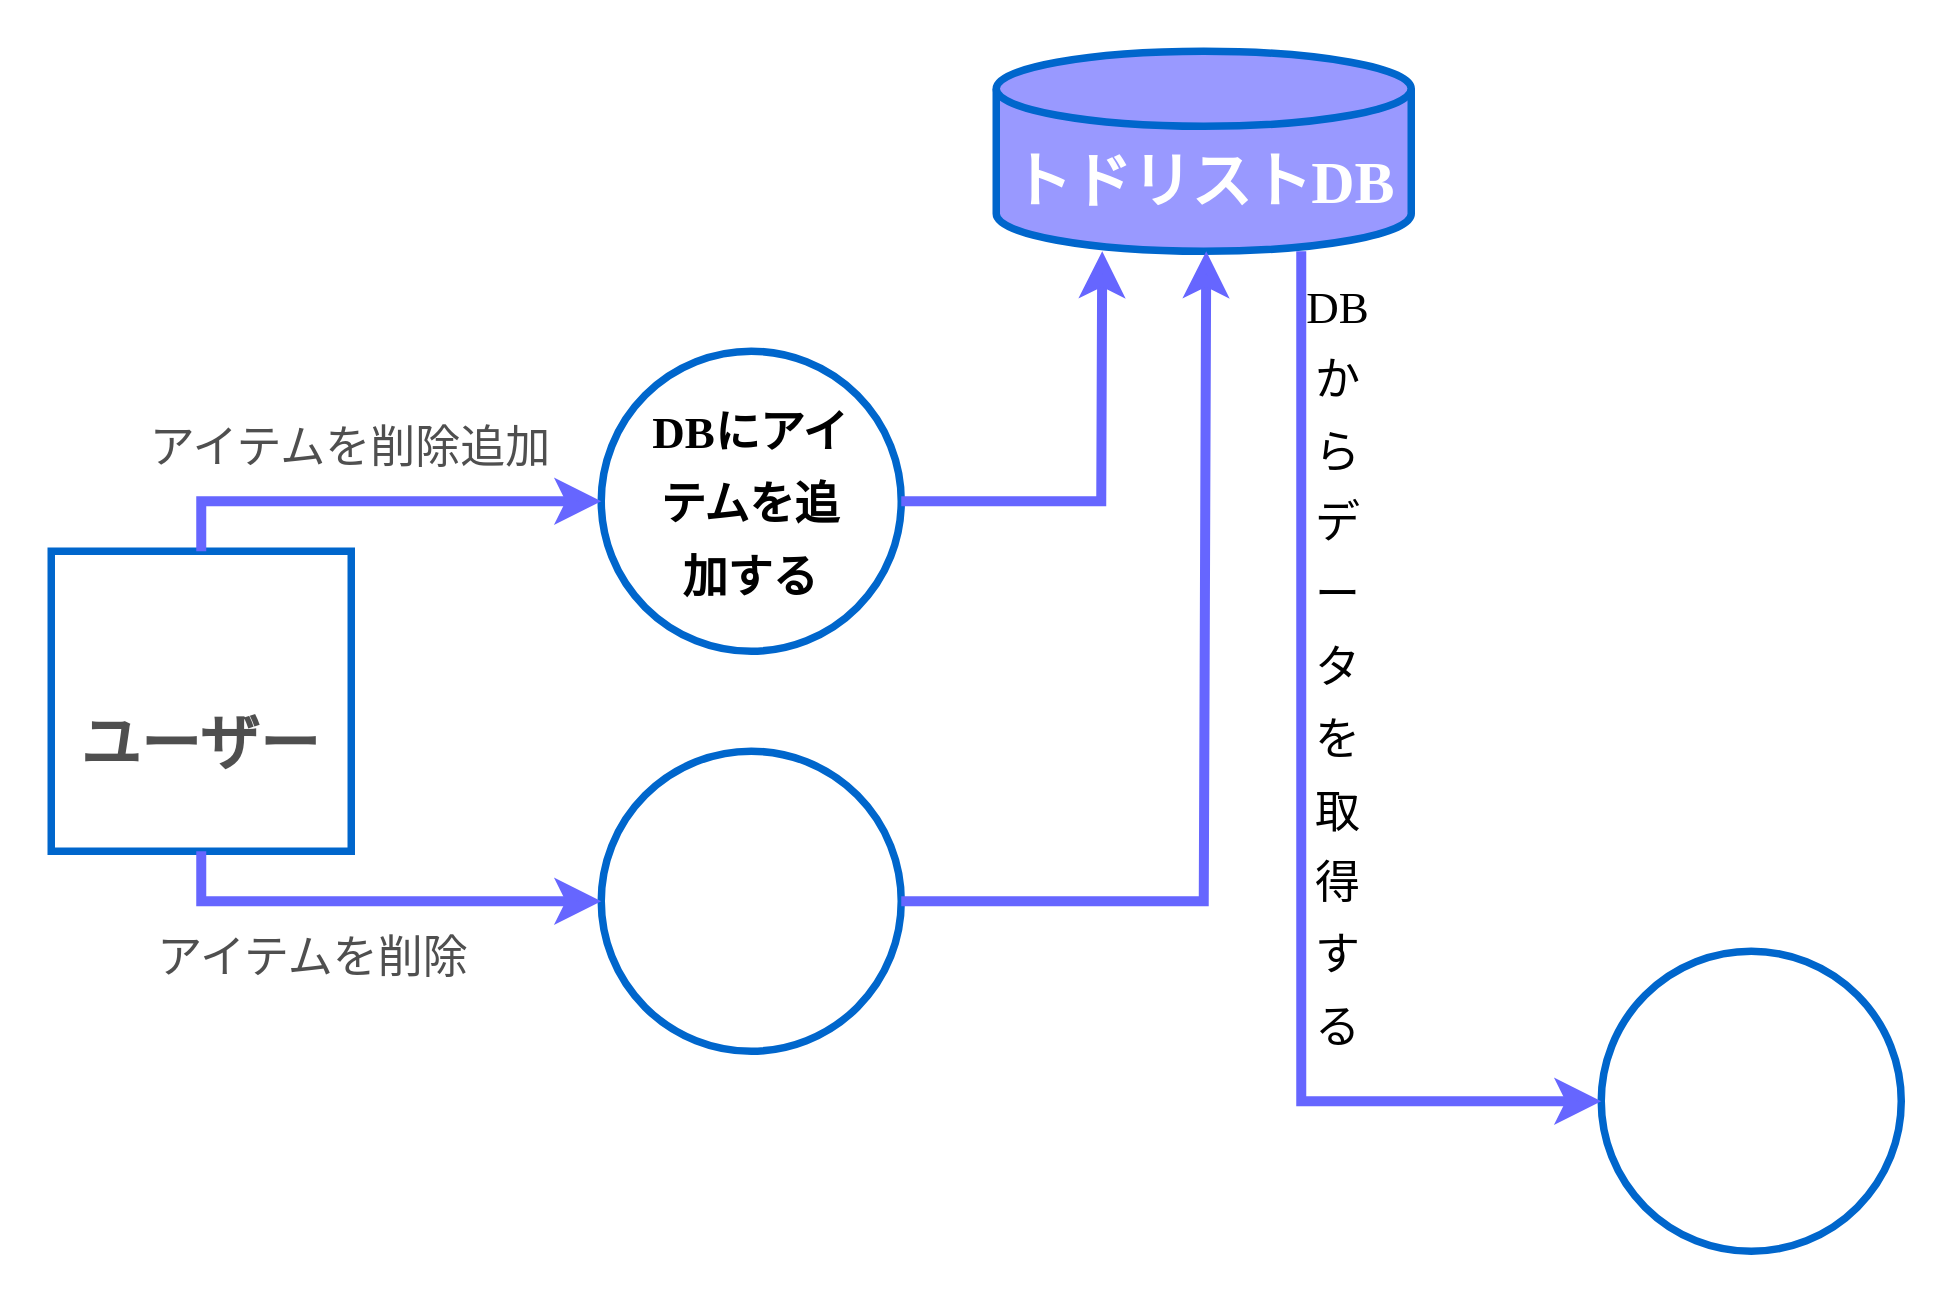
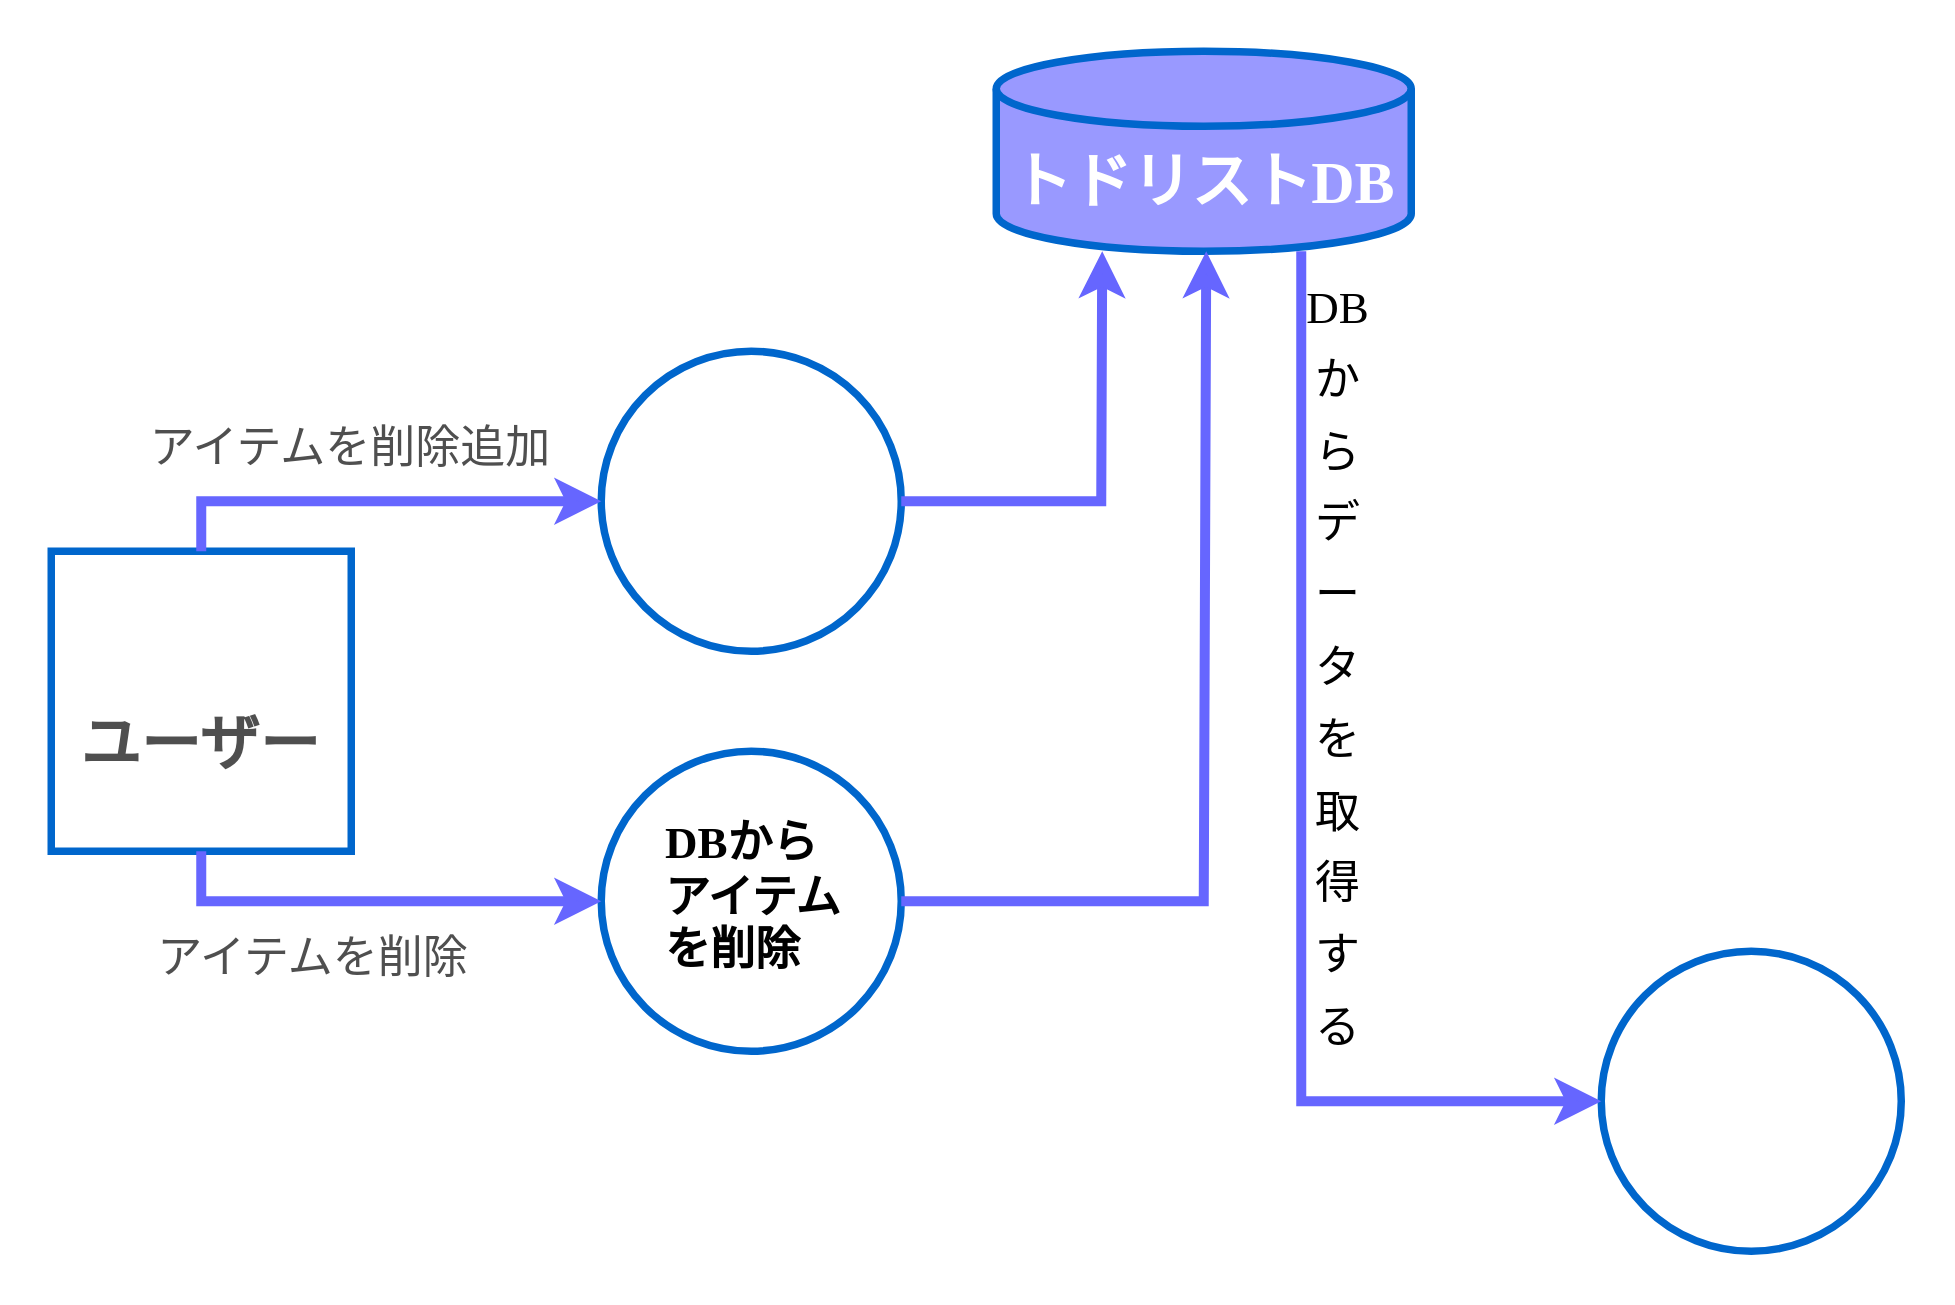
(751, 501) -> none
none -> (761, 926)
